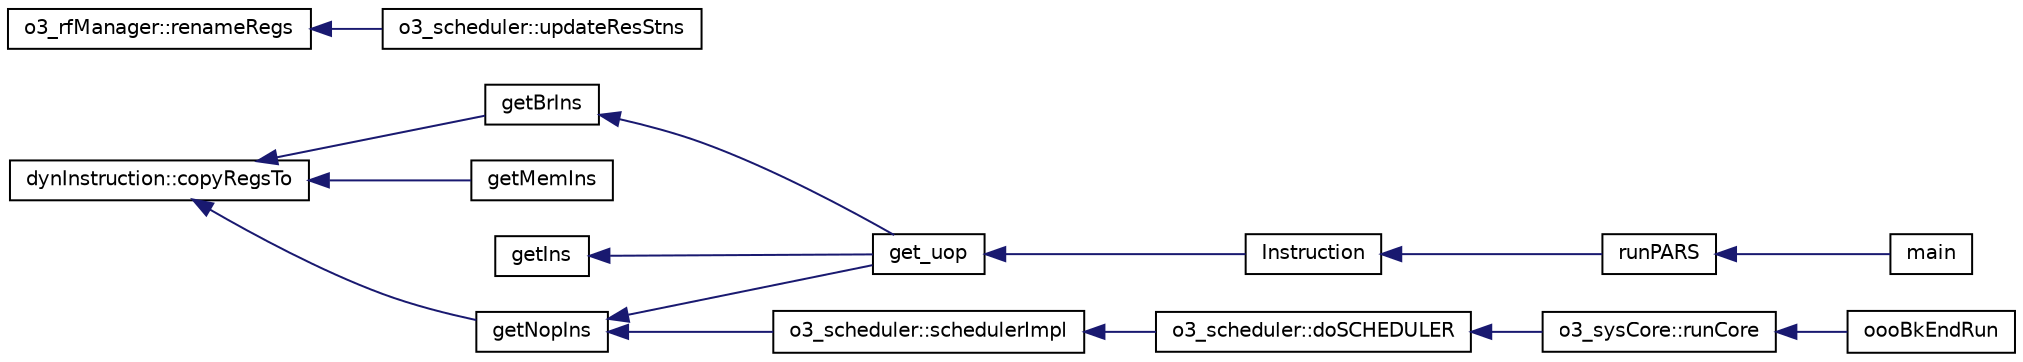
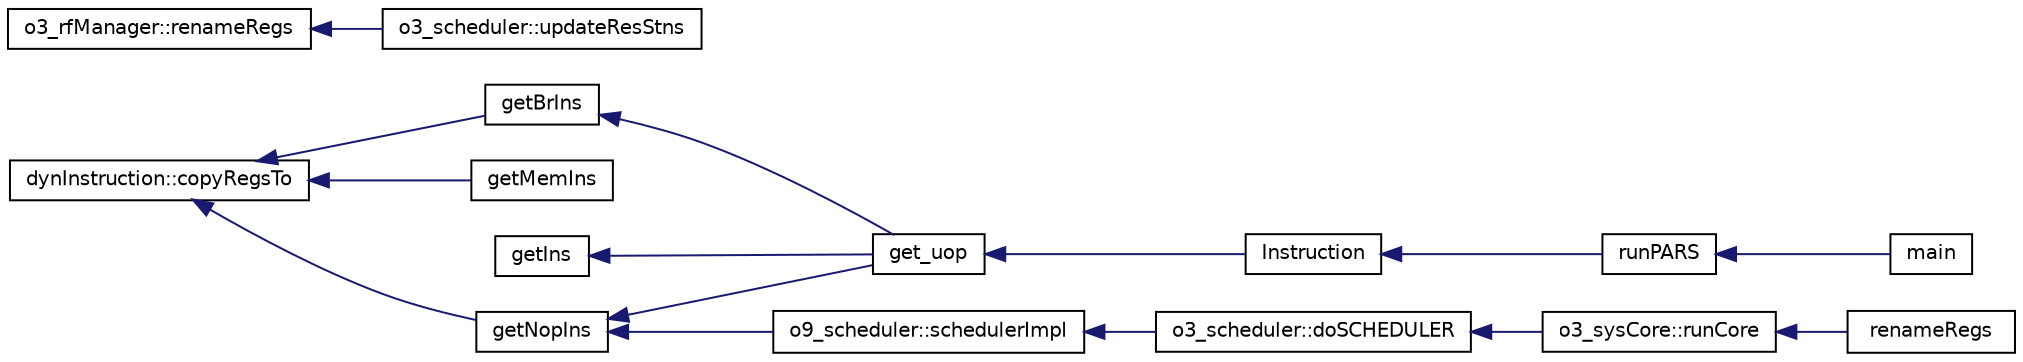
(929, 332) -> (929, 332)
(1931, 332) -> (1931, 332)
